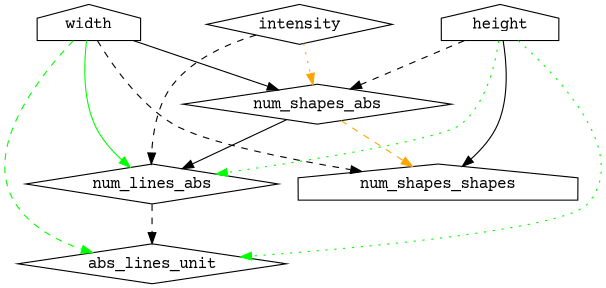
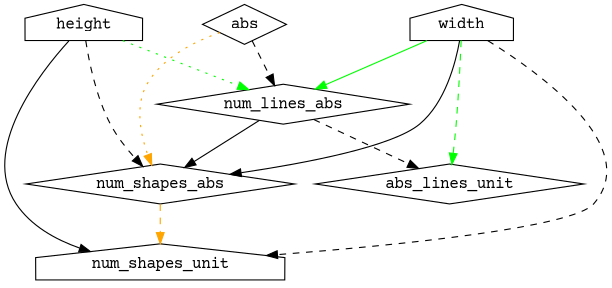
(299, 24) -> (244, 24)
(242, 141) -> (227, 141)
(438, 184) -> (160, 264)
(518, 226) -> none
